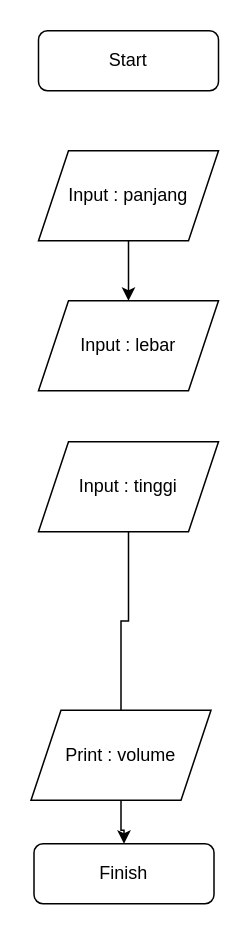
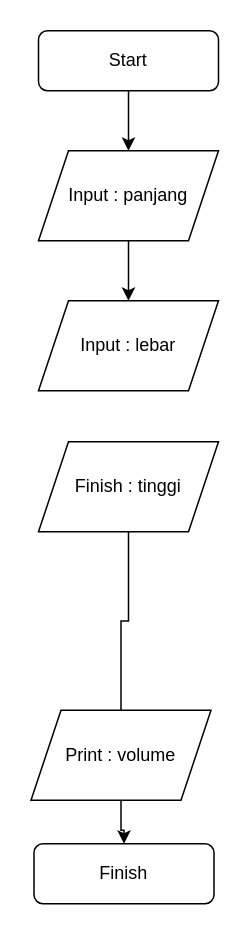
none -> (128, 116)
(128, 487) -> (128, 487)
